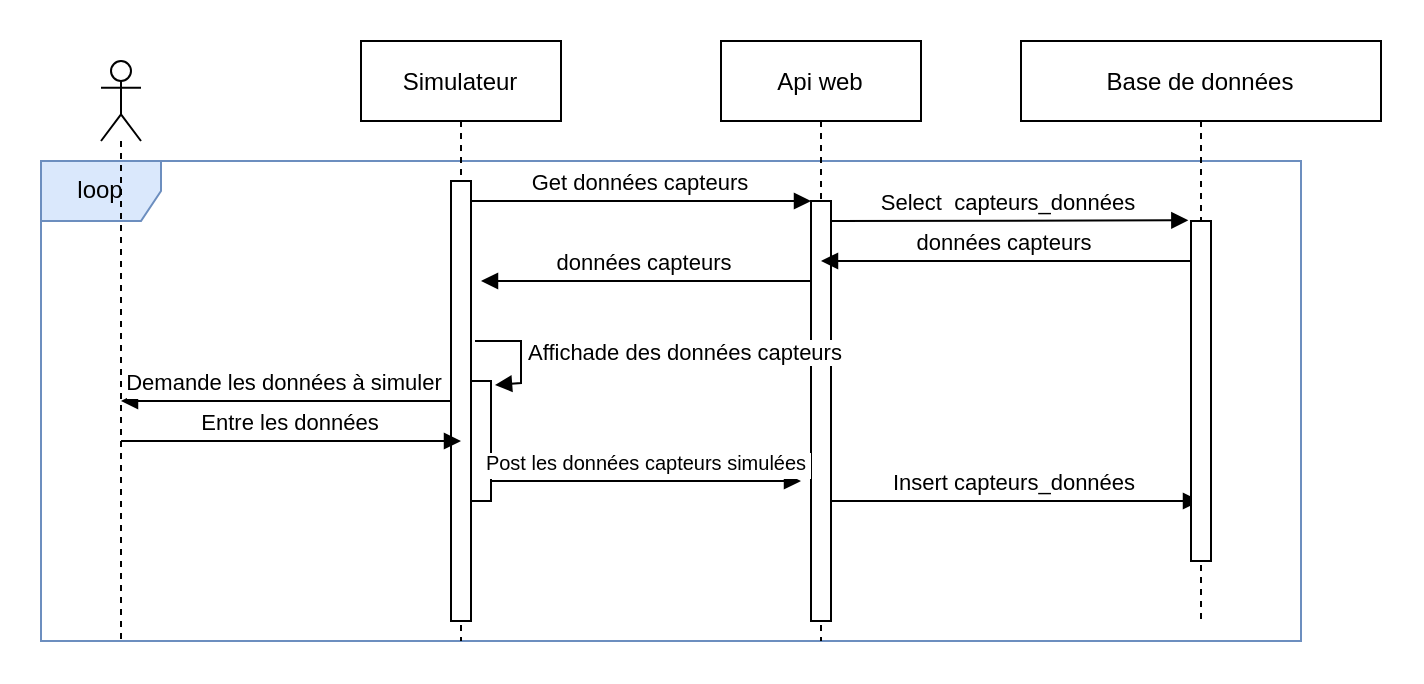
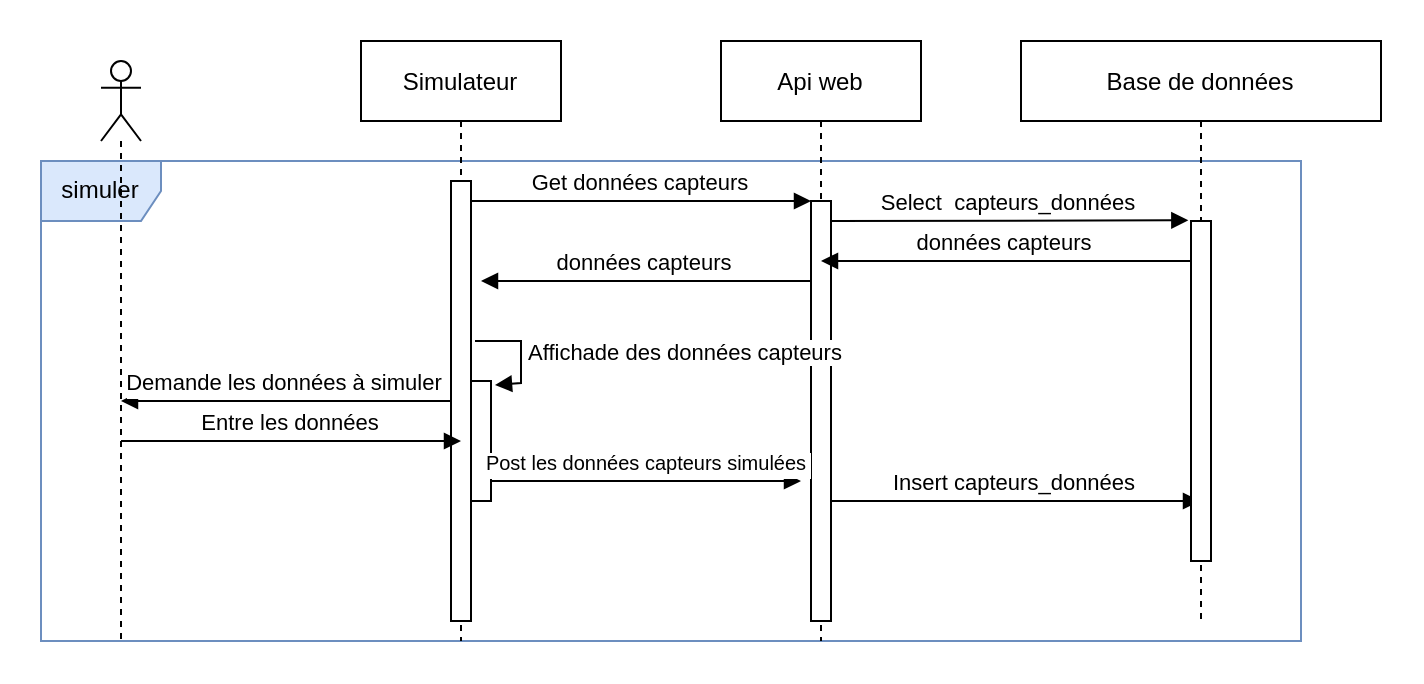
(101, 191) -> (101, 191)
